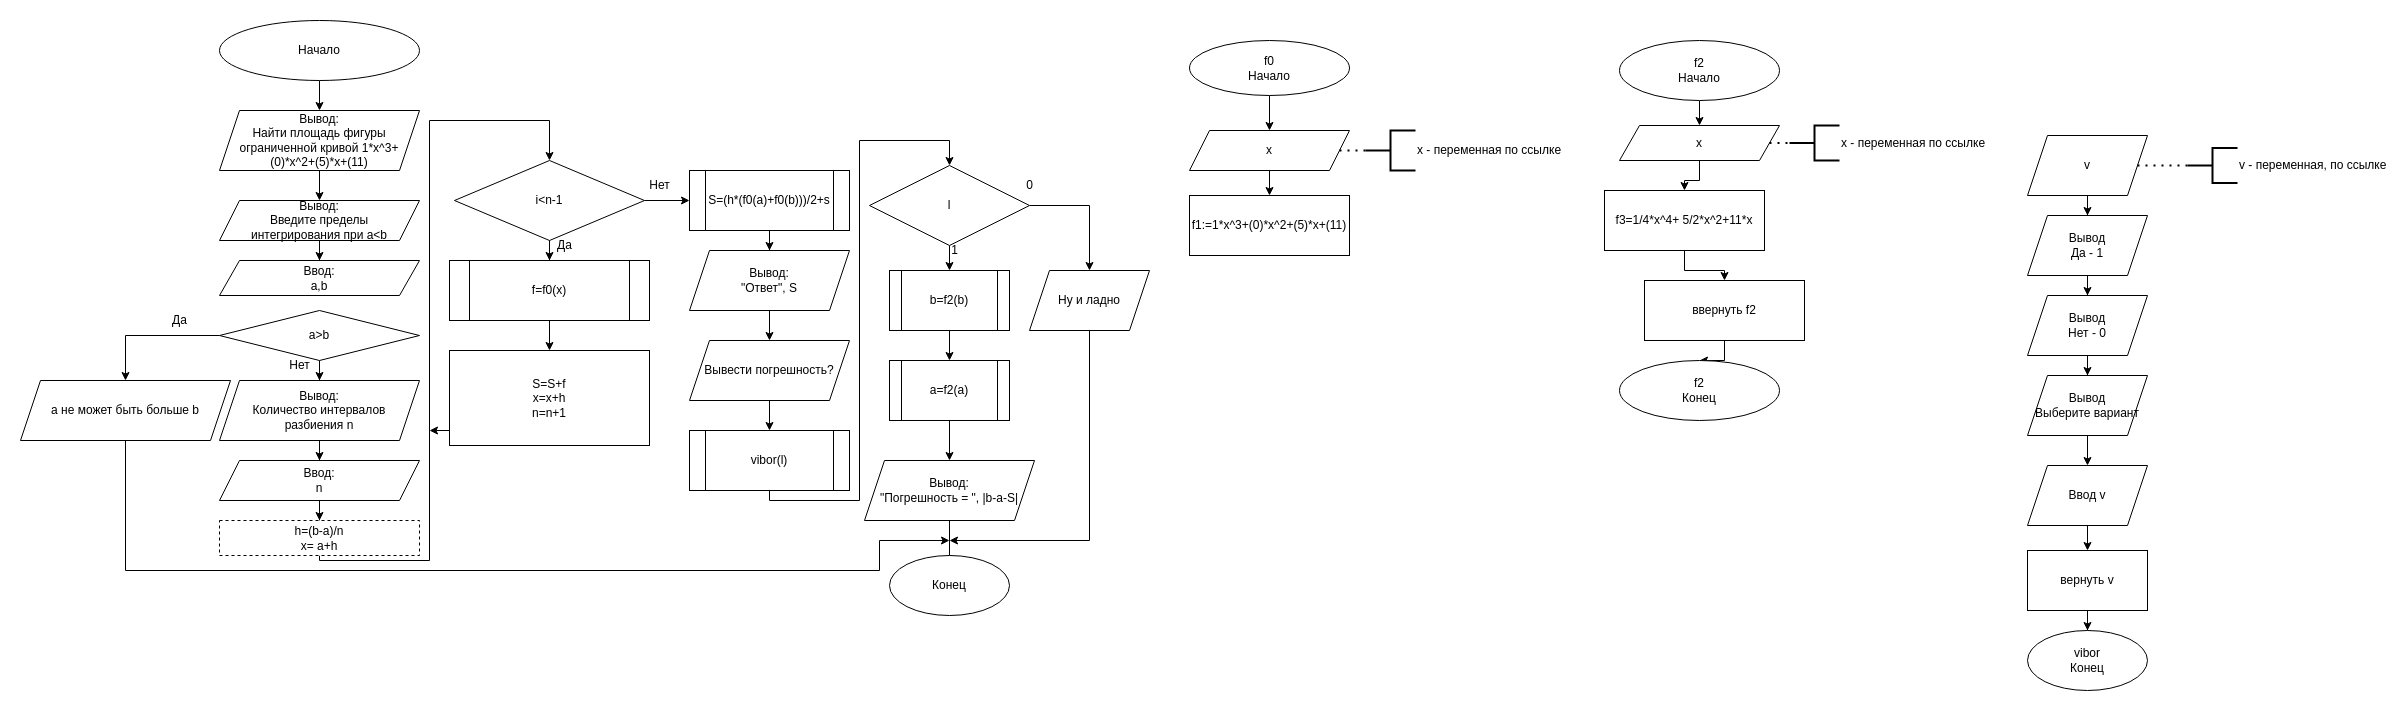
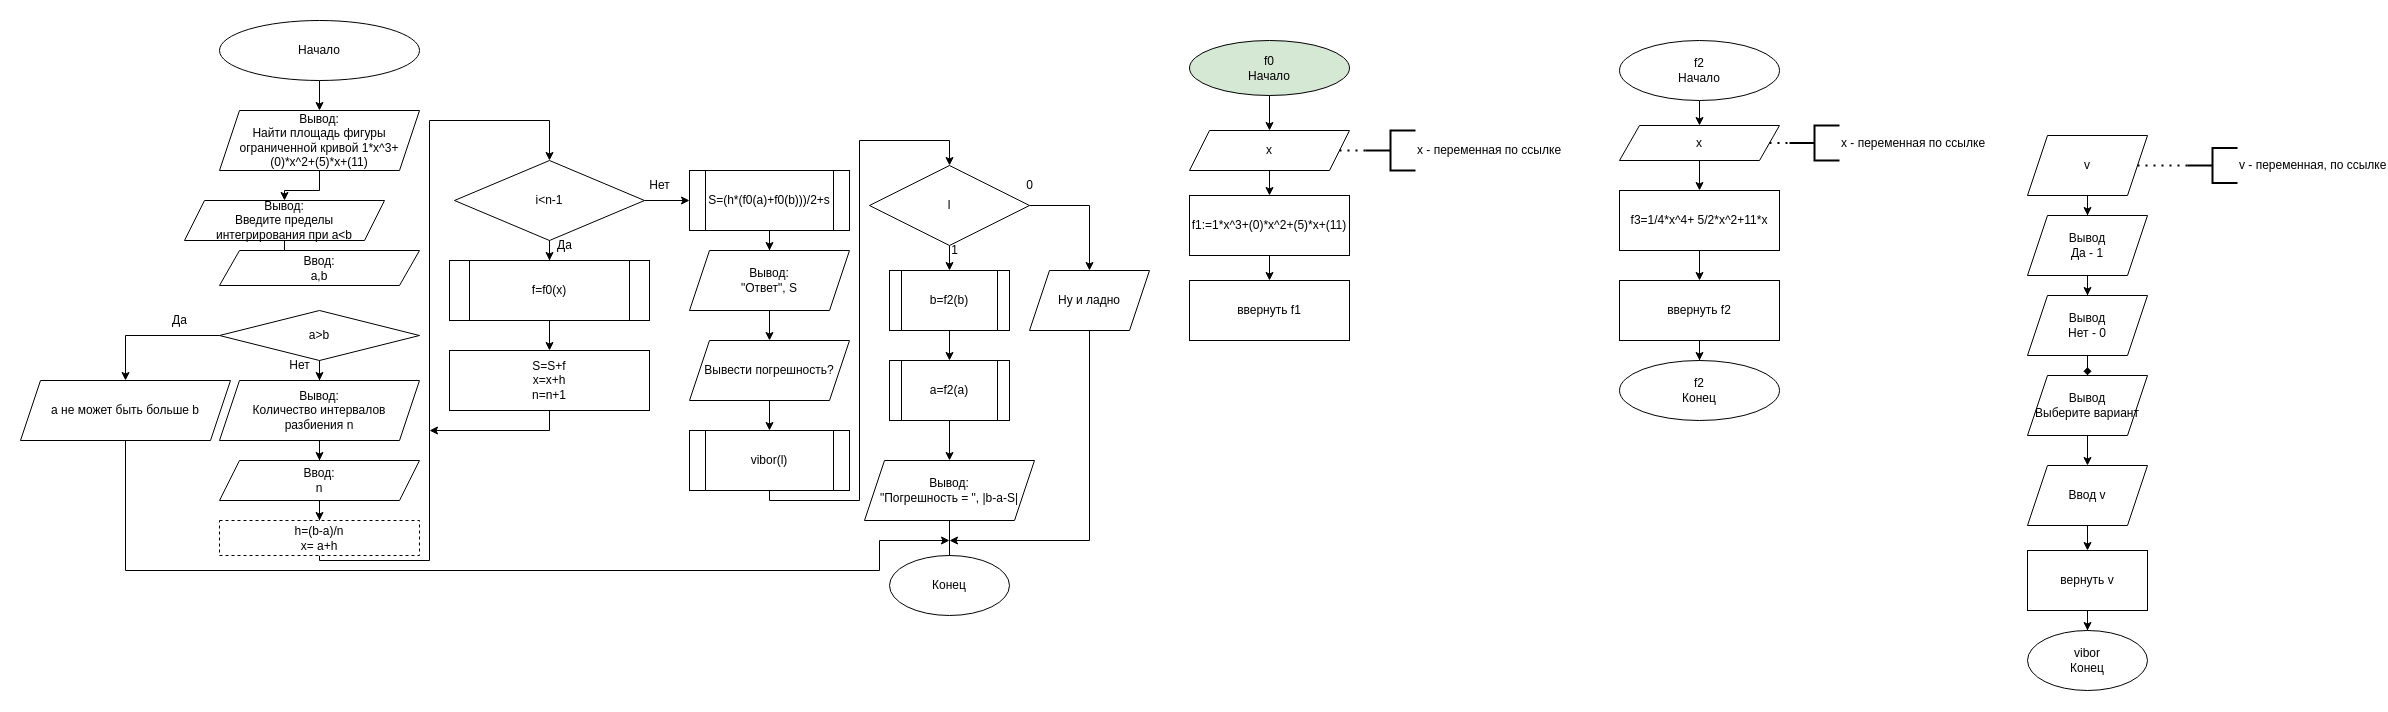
(1270, 68) -> (1270, 68)
(320, 221) -> (285, 221)
(1685, 221) -> (1700, 221)
none -> (1270, 272)
(320, 278) -> (320, 268)
none -> (1270, 311)
(1725, 311) -> (1700, 311)
(2088, 367) -> (2088, 366)
(550, 398) -> (550, 381)
